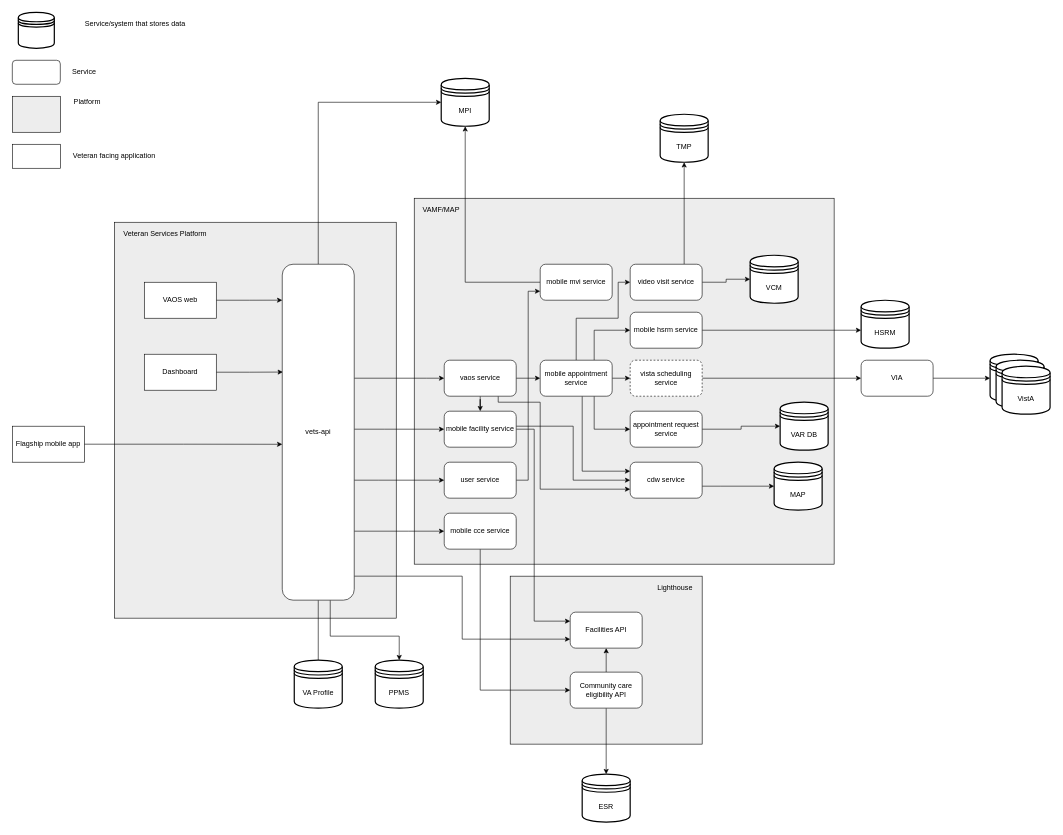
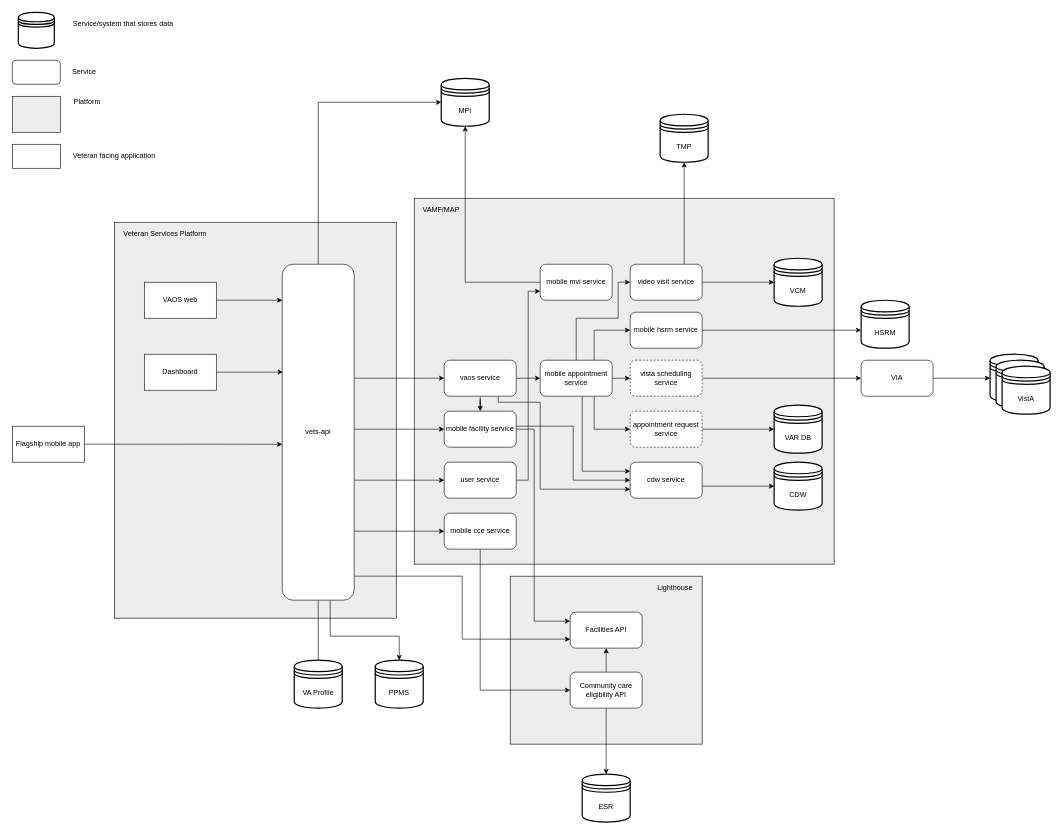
(135, 24) -> (123, 24)
(774, 279) -> (798, 282)
(804, 426) -> (798, 429)
(666, 429) -> (666, 429)
(798, 495) -> (798, 495)
